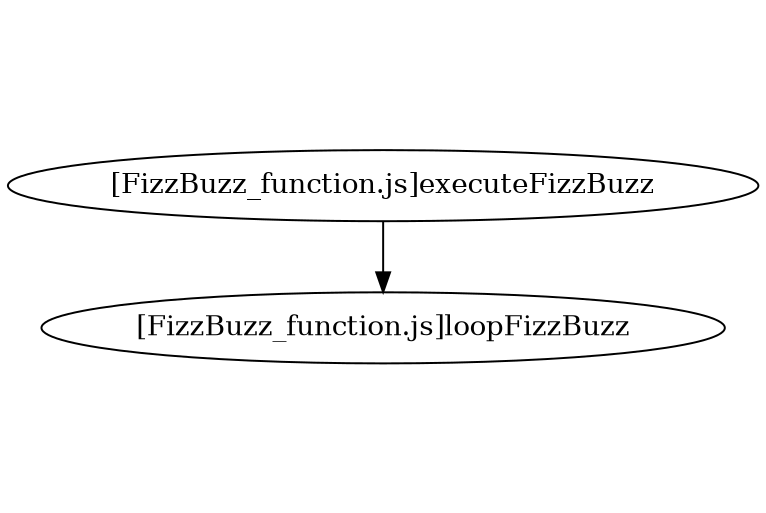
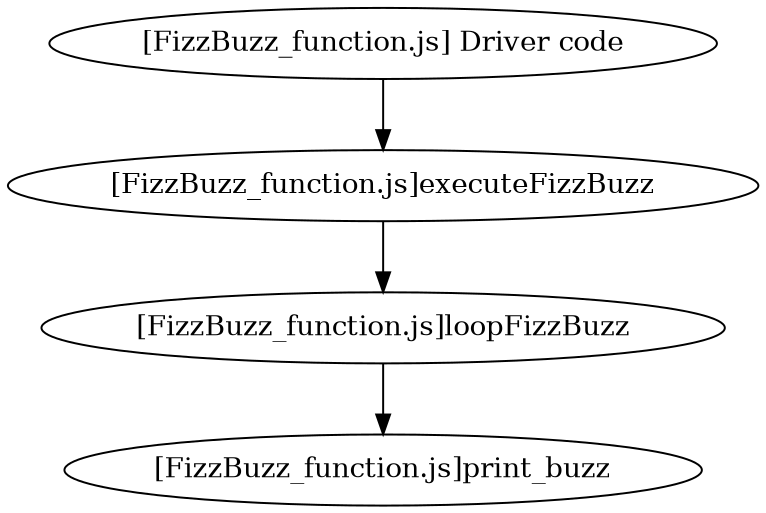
none -> (383, 43)
none -> (383, 470)
